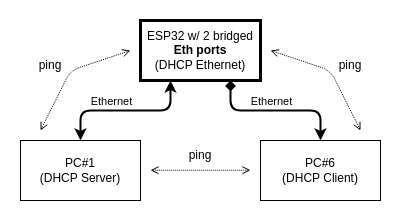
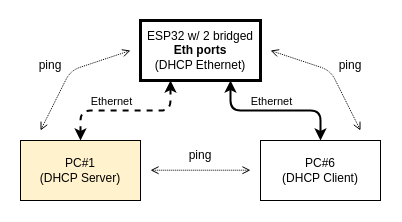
(231, 91) -> (231, 91)
(125, 111) -> (125, 111)
(81, 171) -> (81, 171)
